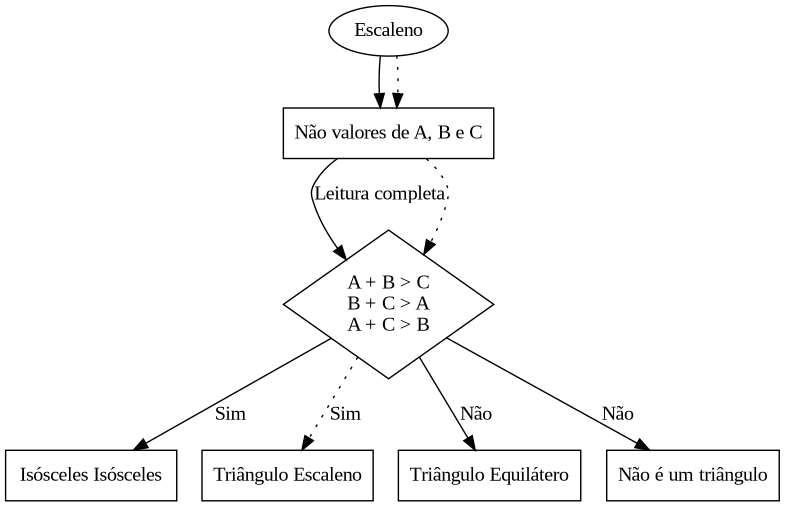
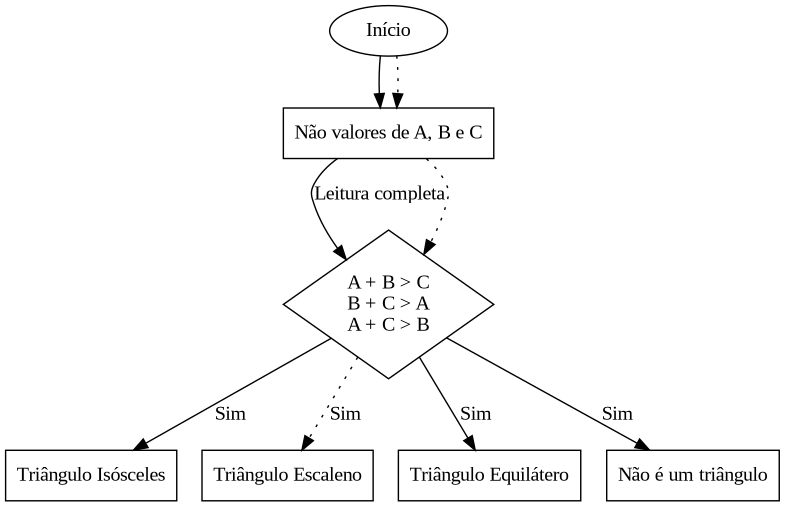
(389, 31) -> (389, 31)
(476, 415) -> (476, 415)
(618, 415) -> (618, 415)
(91, 476) -> (91, 476)
